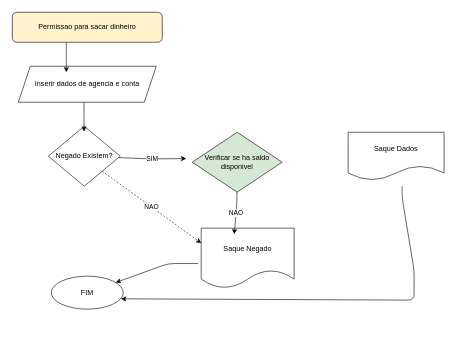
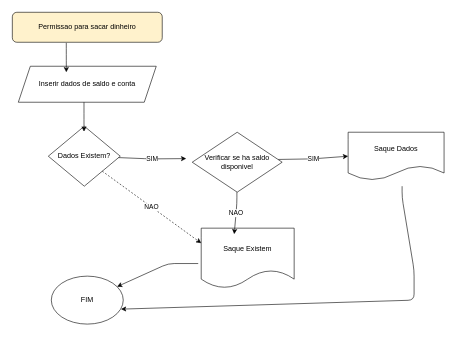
(87, 84) -> (87, 84)
(84, 156) -> (84, 156)
none -> (326, 158)
(237, 162) -> (237, 162)
(248, 249) -> (248, 249)
(87, 293) -> (87, 300)
